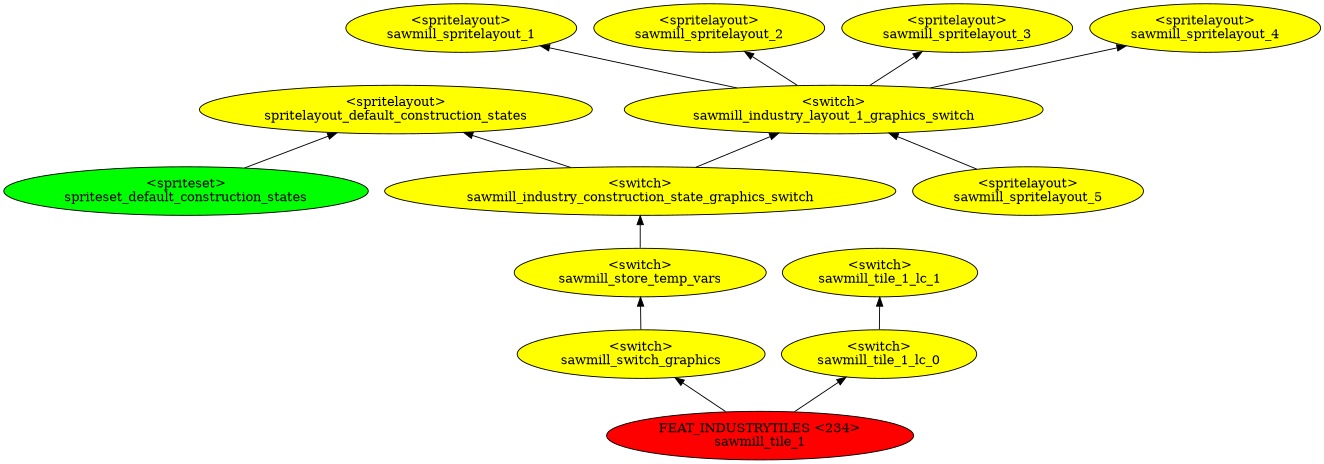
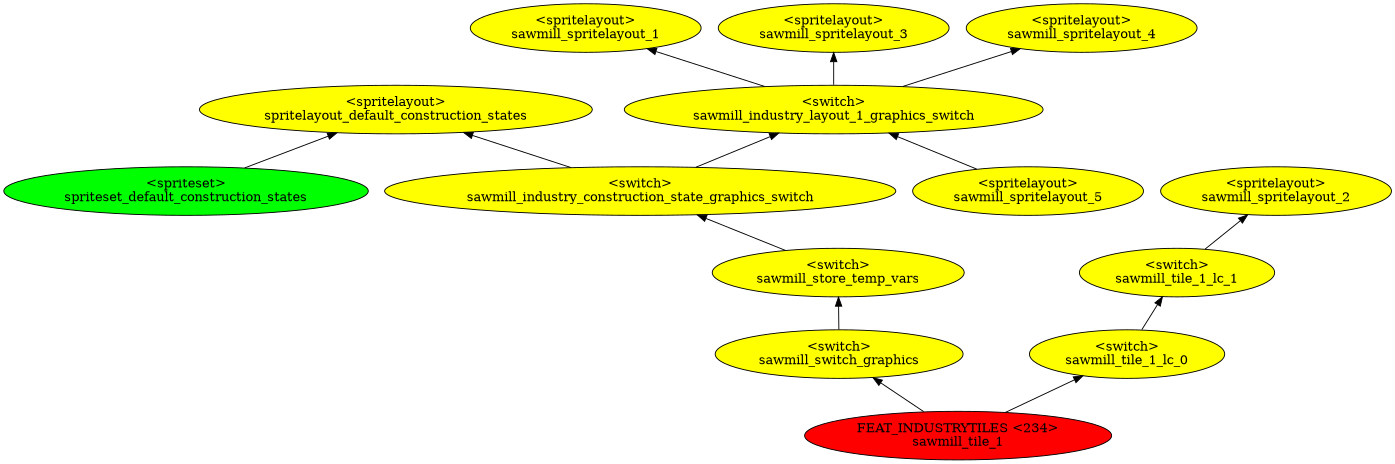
(775, 71) -> (1223, 235)
